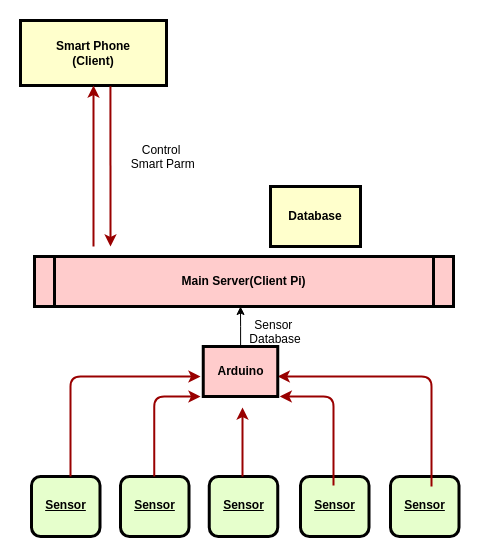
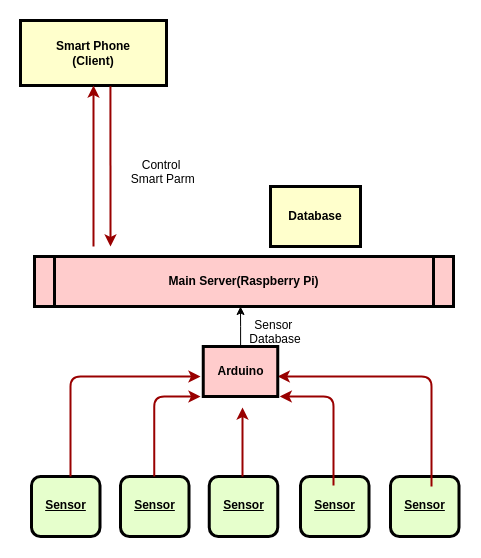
(163, 162) -> (163, 177)
(244, 282) -> (244, 282)
